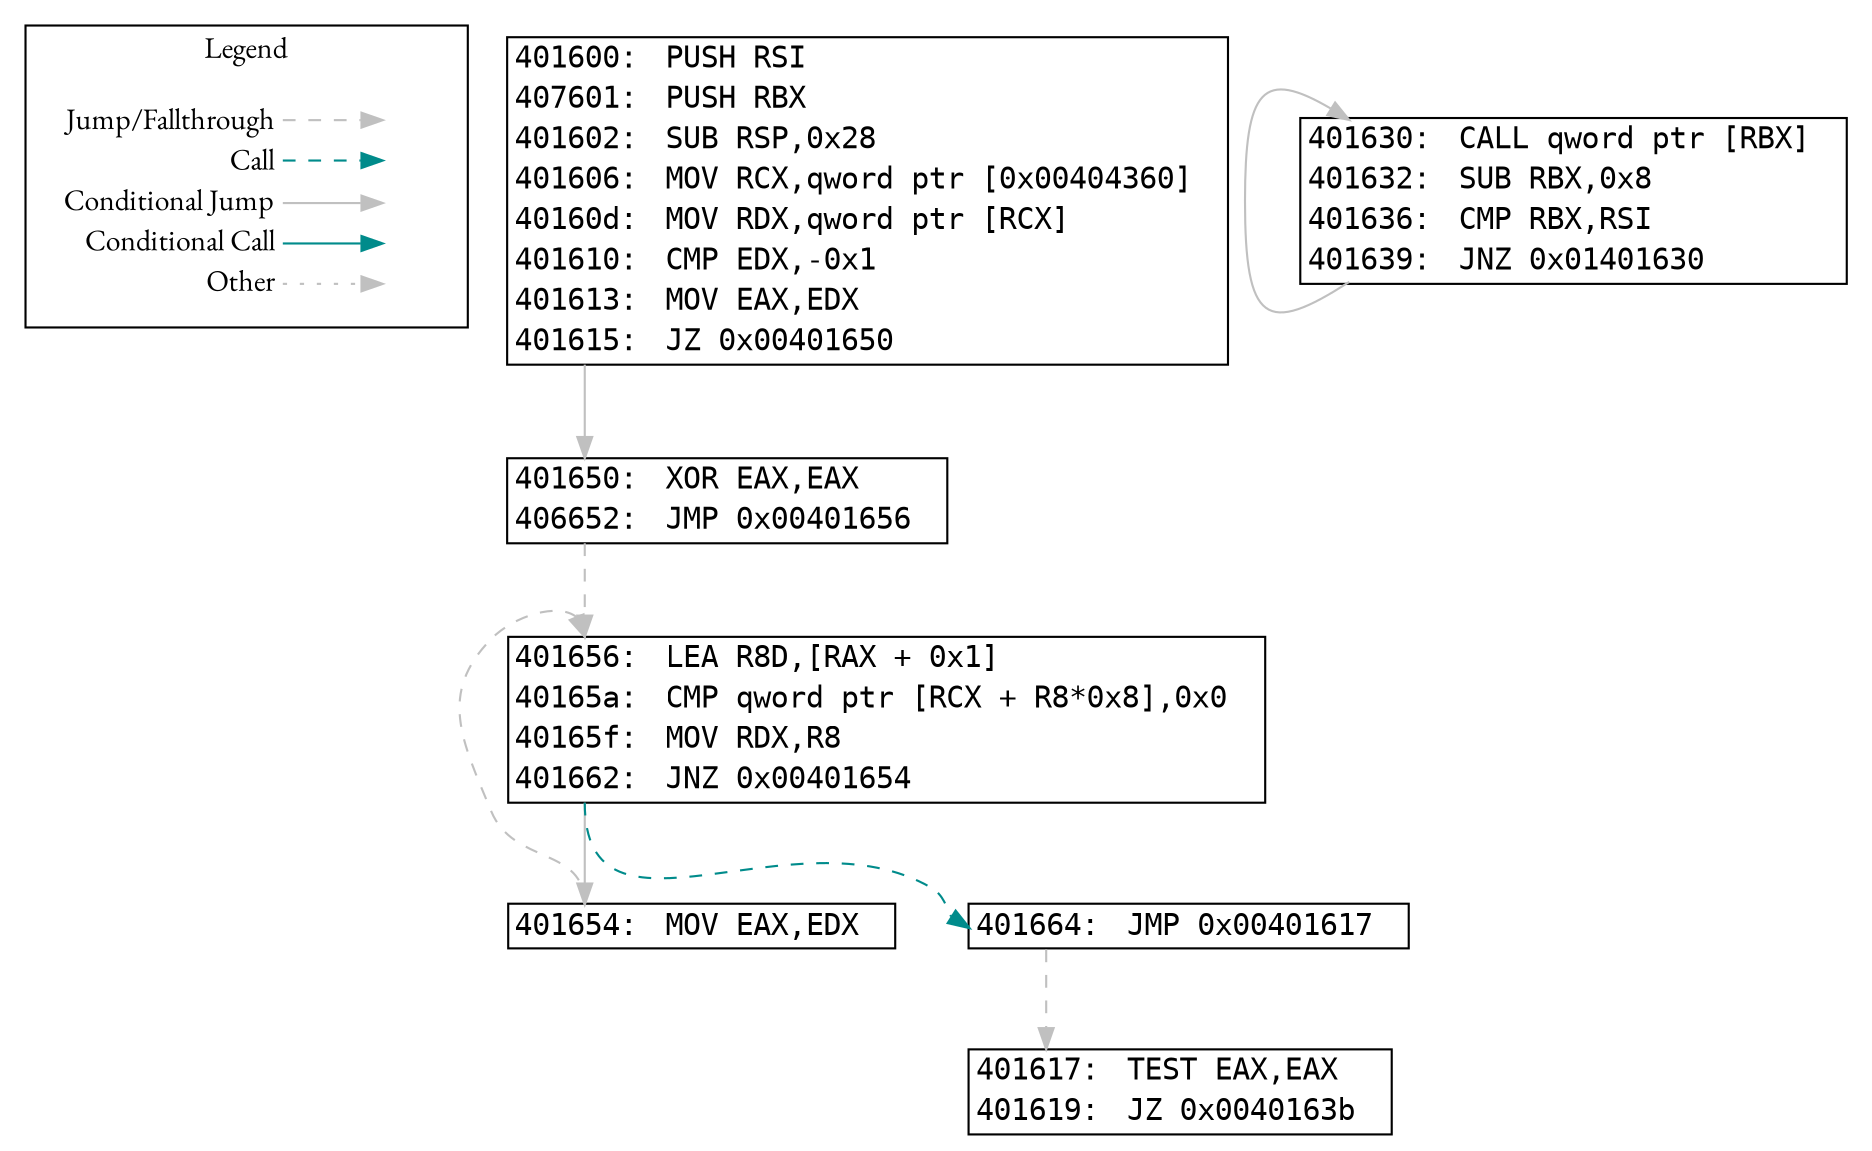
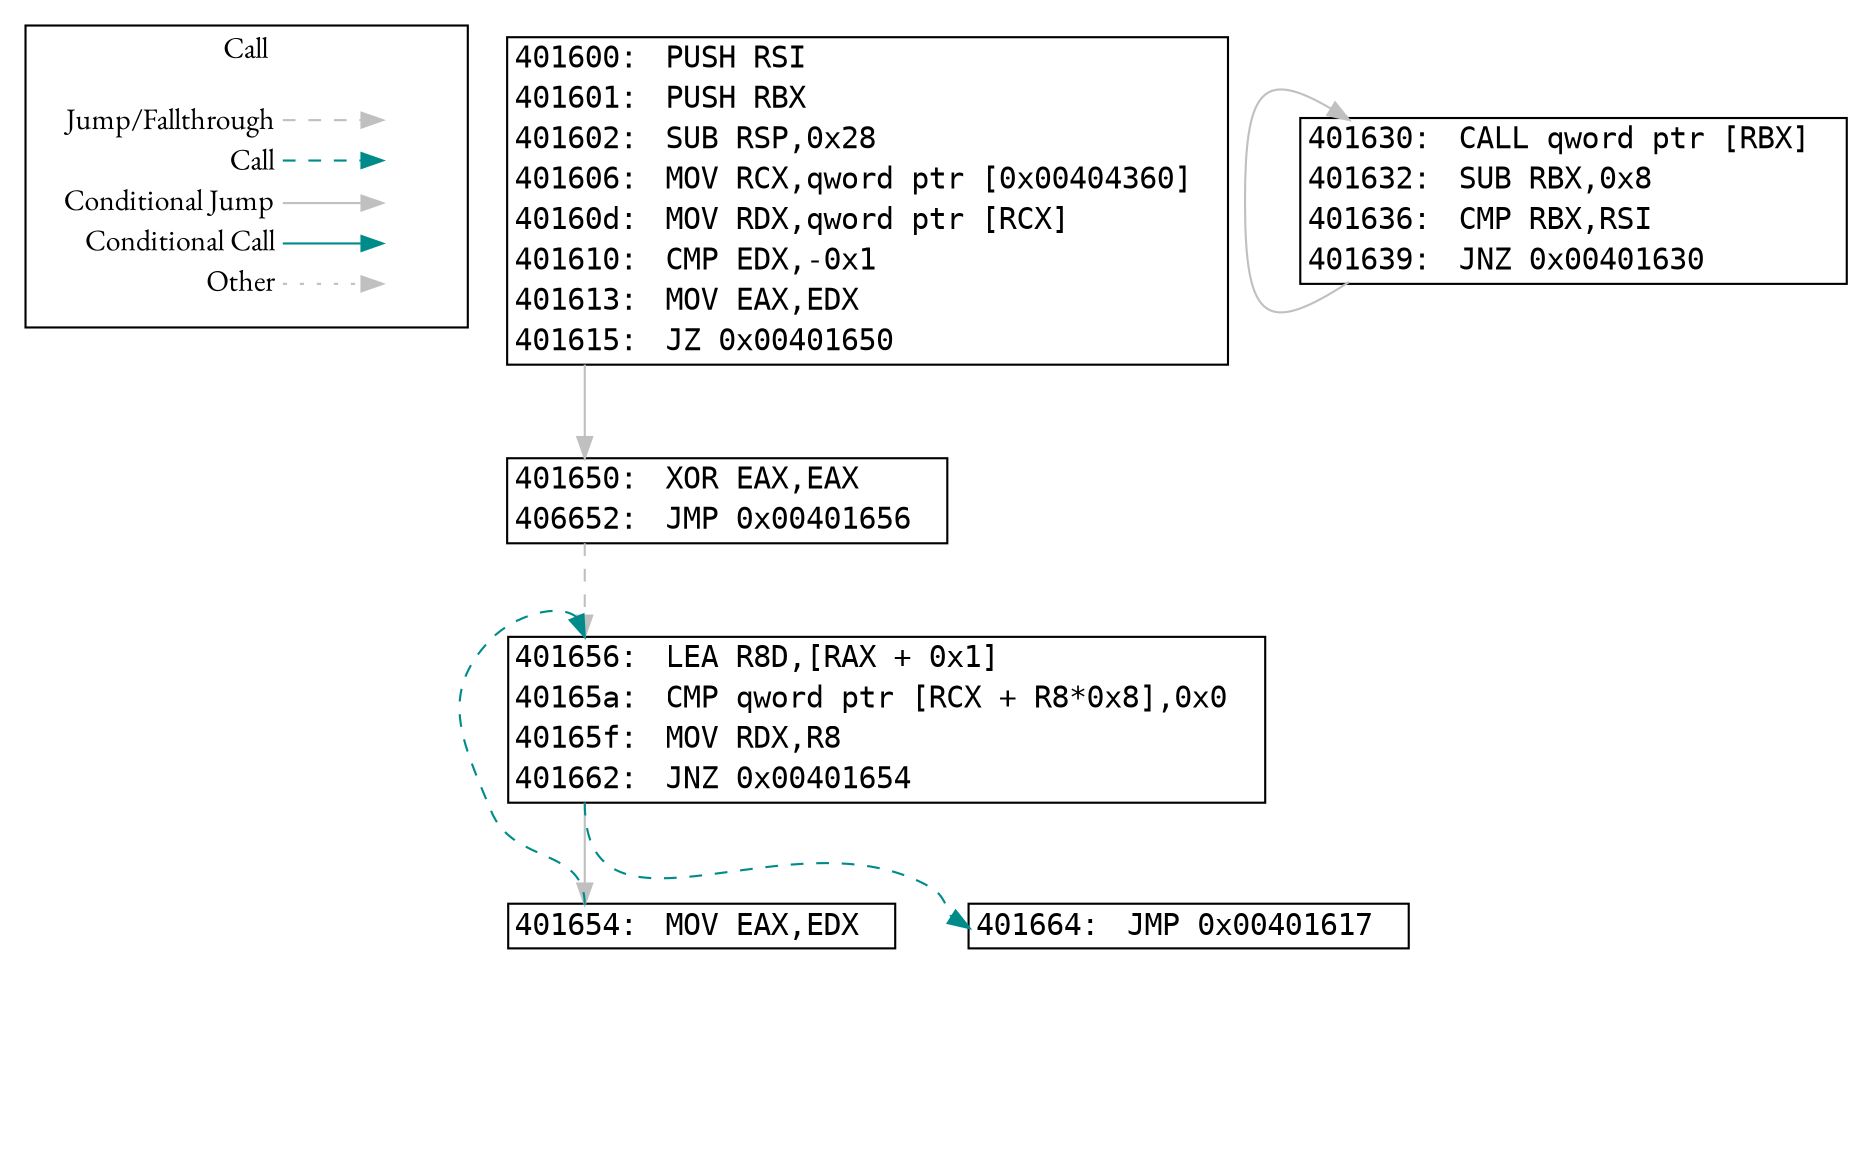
(247, 50) -> (247, 50)
(586, 99) -> (586, 99)
(1582, 260) -> (1582, 260)
(466, 745) -> (466, 745)
(1180, 1092) -> none
